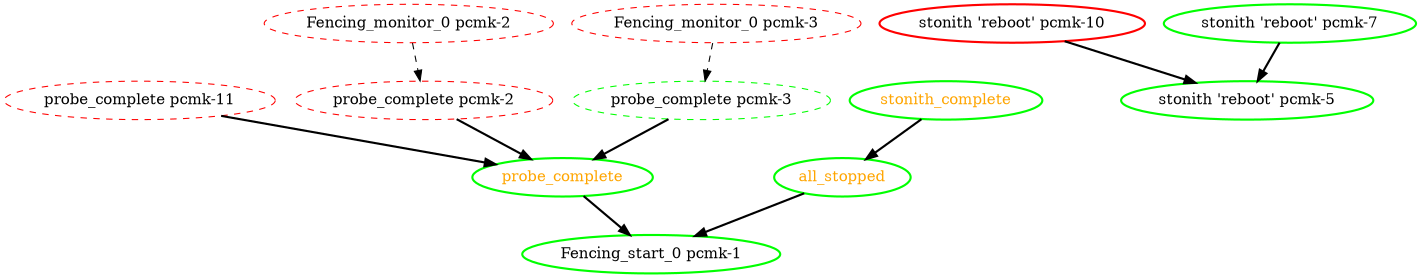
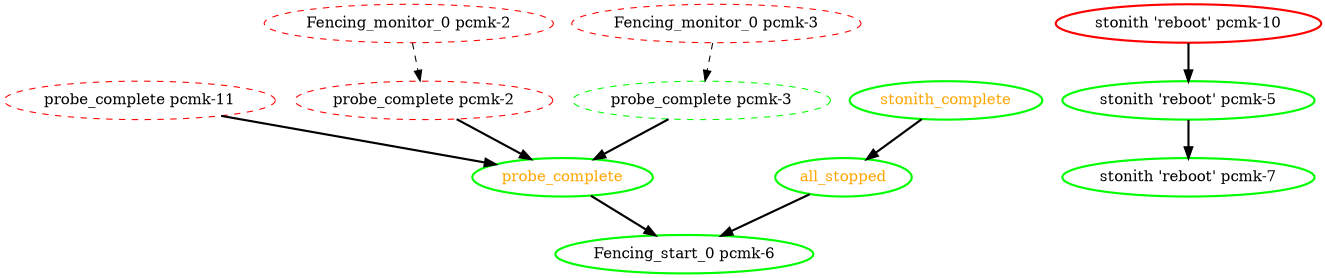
(1271, 57) -> (1188, 134)
(651, 254) -> (684, 254)
